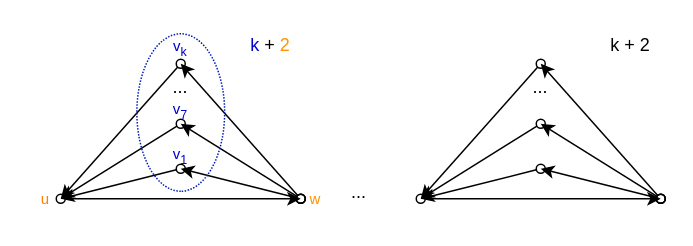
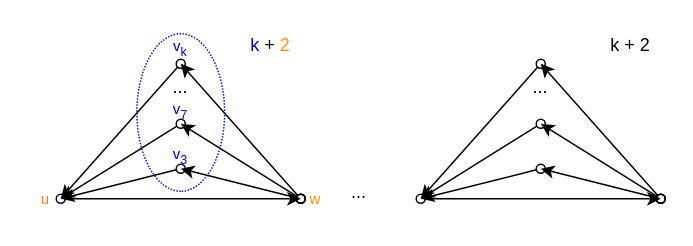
(181, 154) -> (181, 154)
